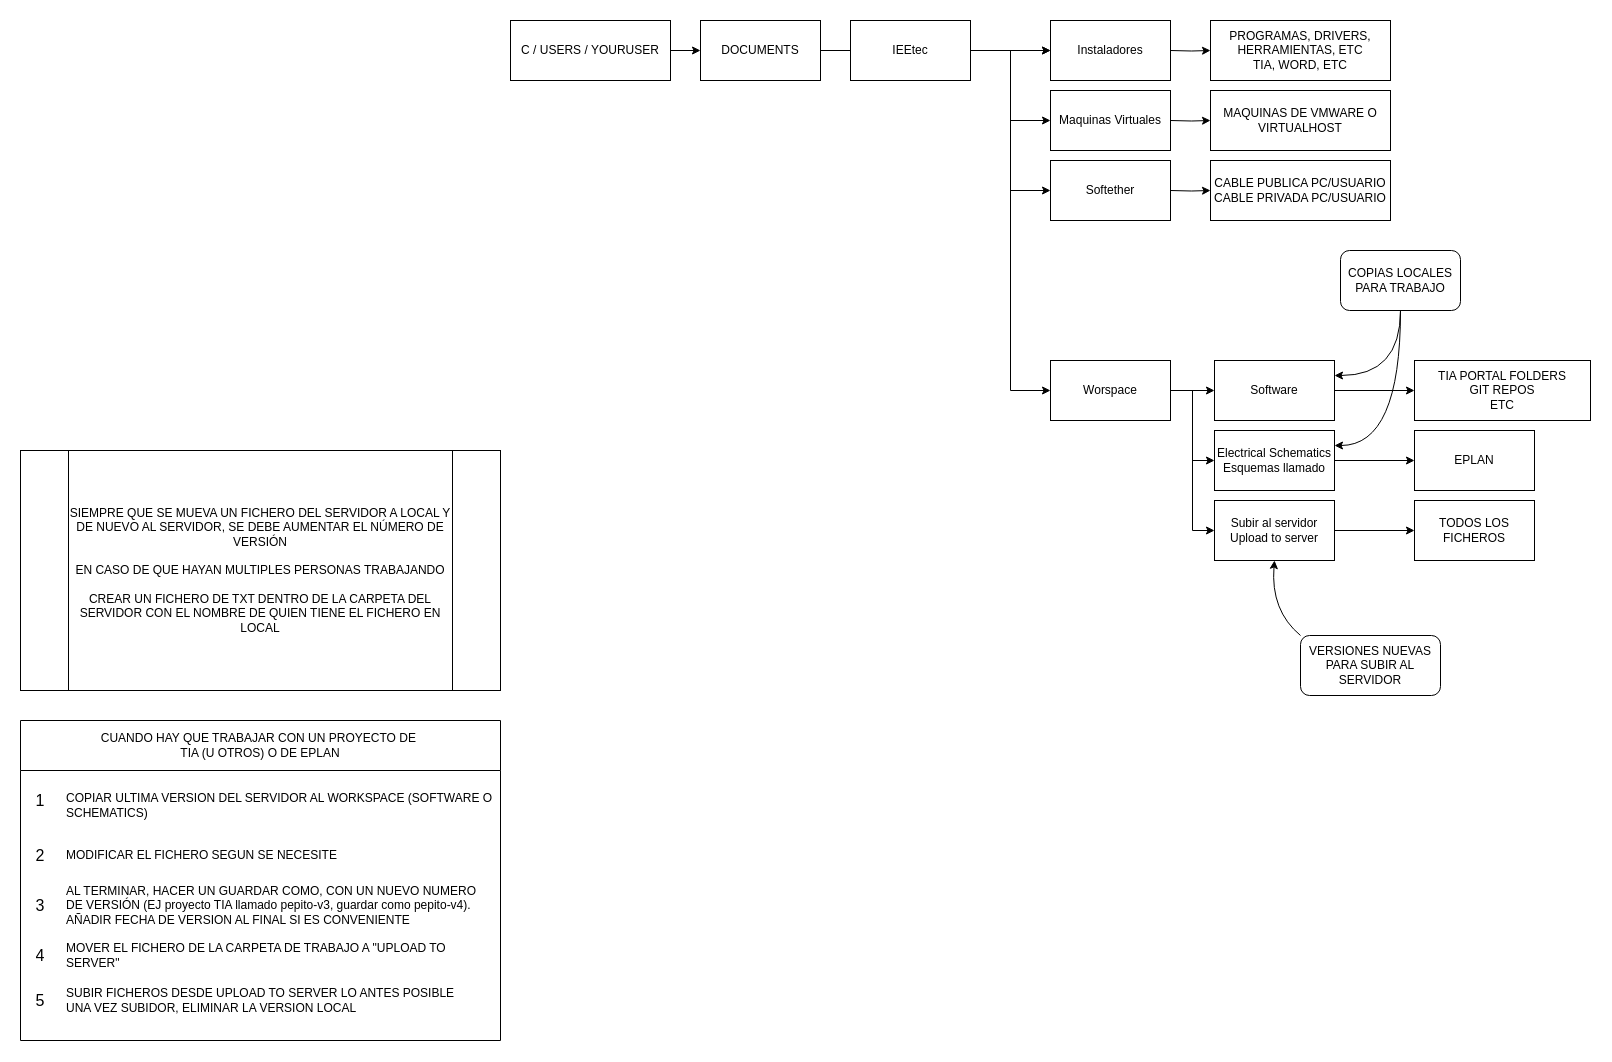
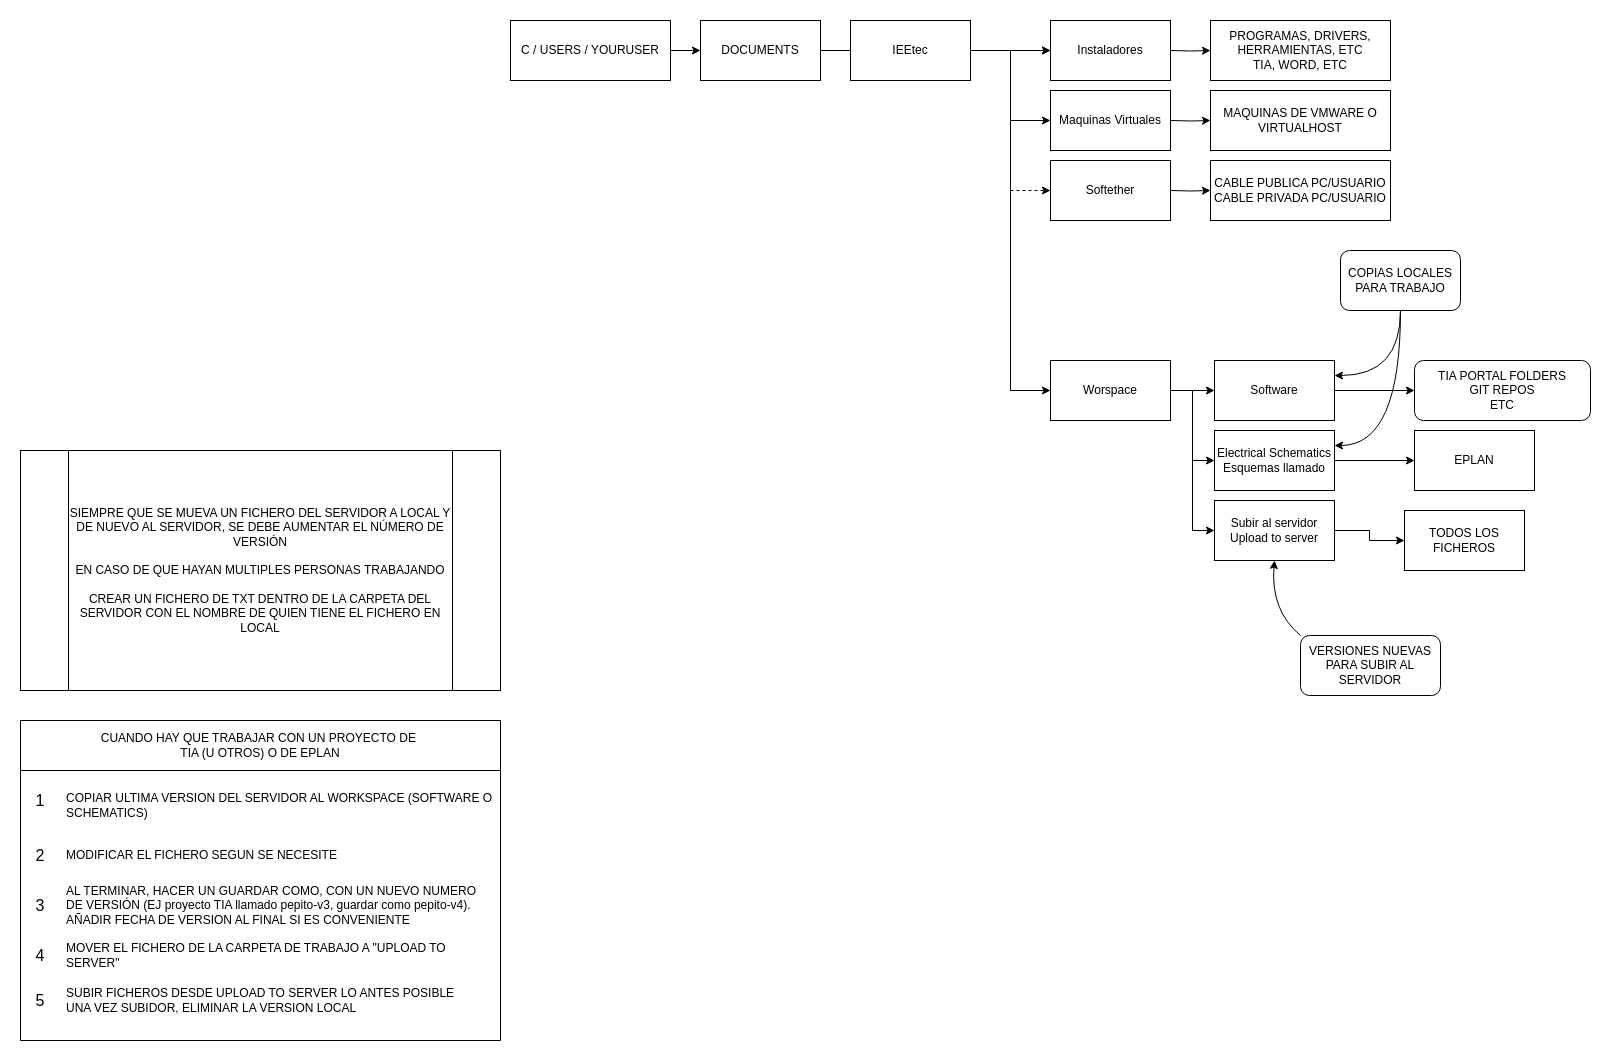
(1027, 191) -> (1027, 191)
(1503, 391) -> (1503, 391)
(1475, 531) -> (1465, 541)
